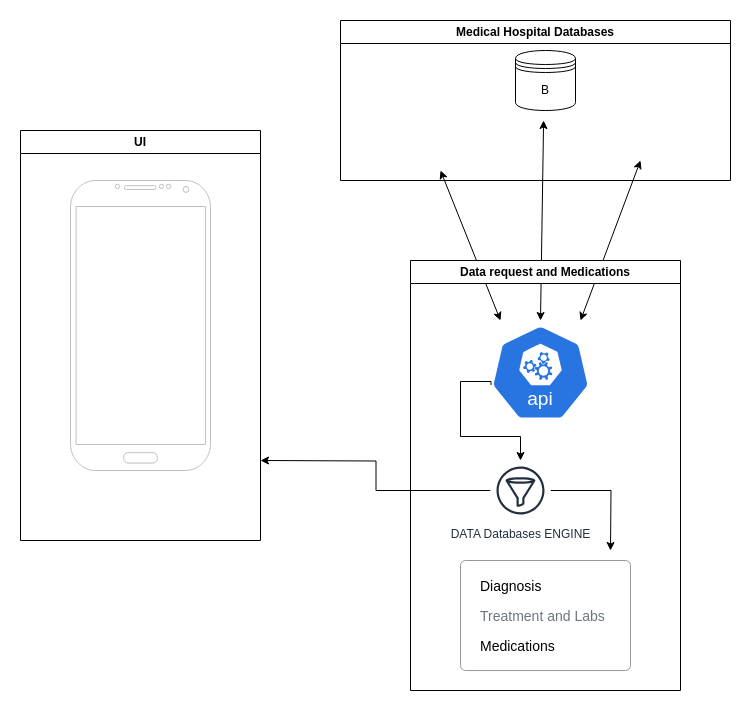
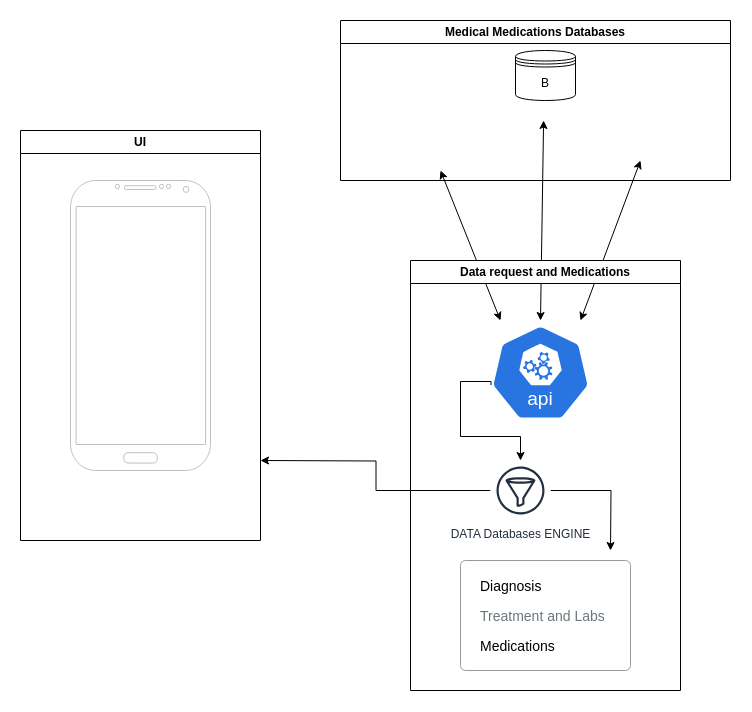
(536, 33) -> (536, 33)
(546, 81) -> (546, 76)
